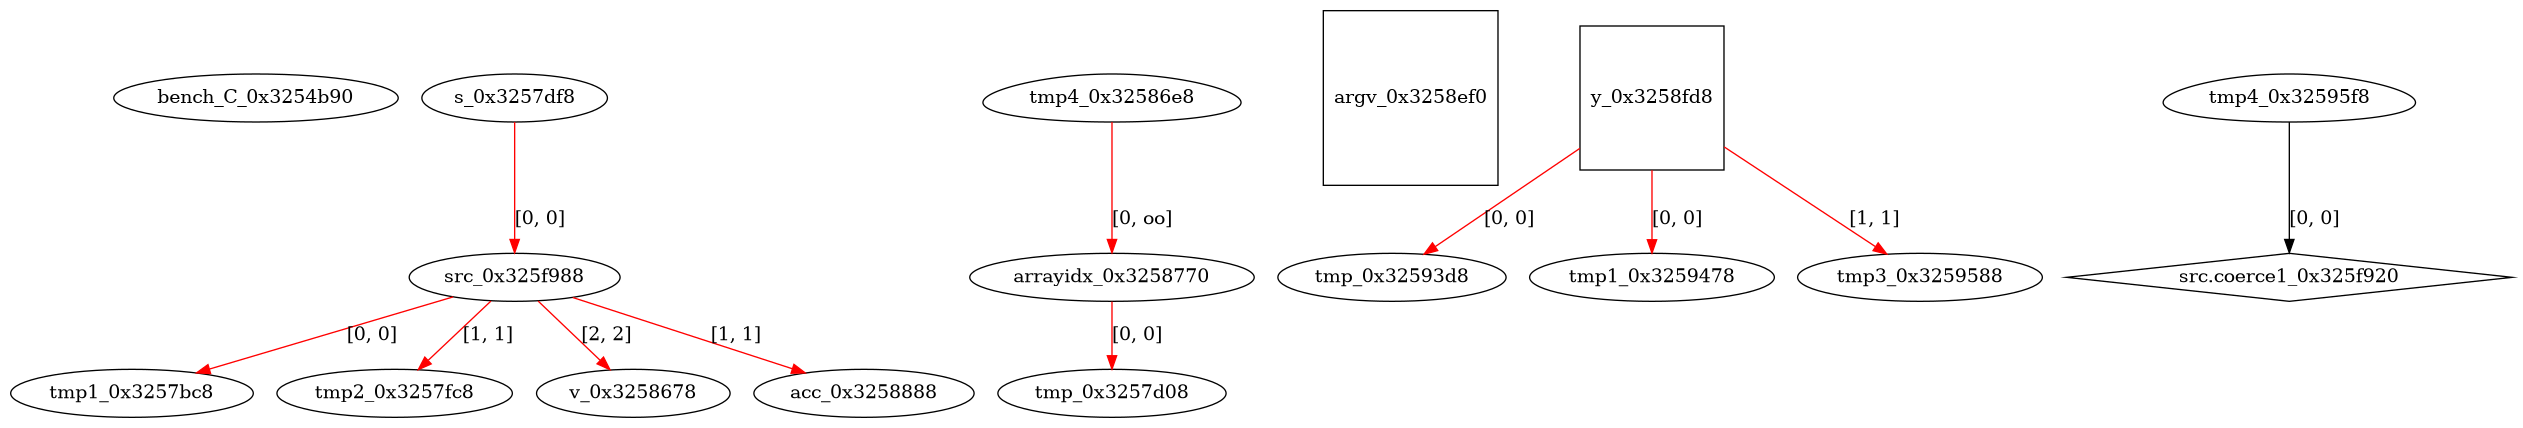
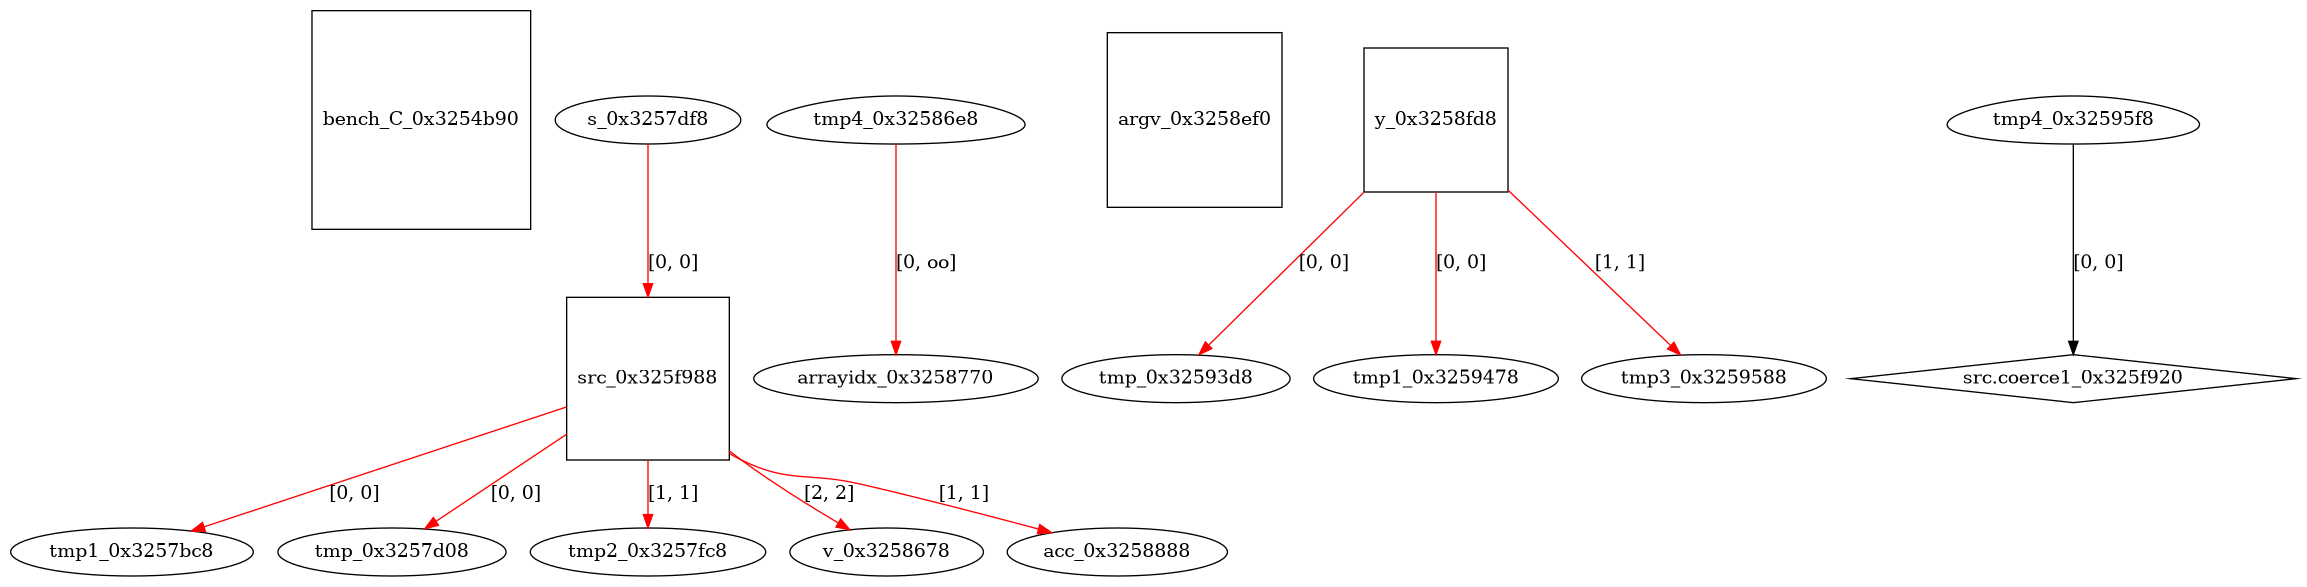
(256, 98) -> (421, 120)
(515, 277) -> (648, 379)
(1112, 329) -> (501, 478)
